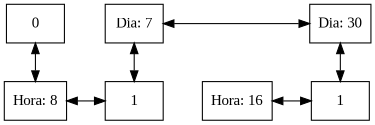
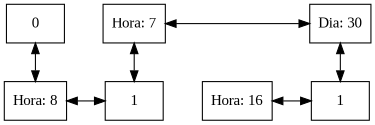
(134, 24) -> (134, 24)
